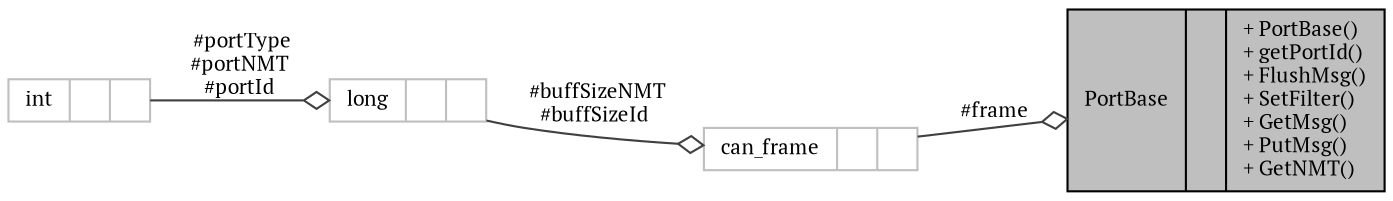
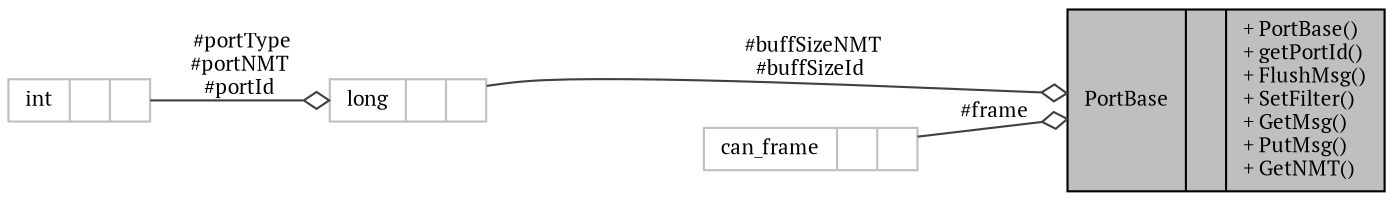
(582, 136) -> (764, 82)
